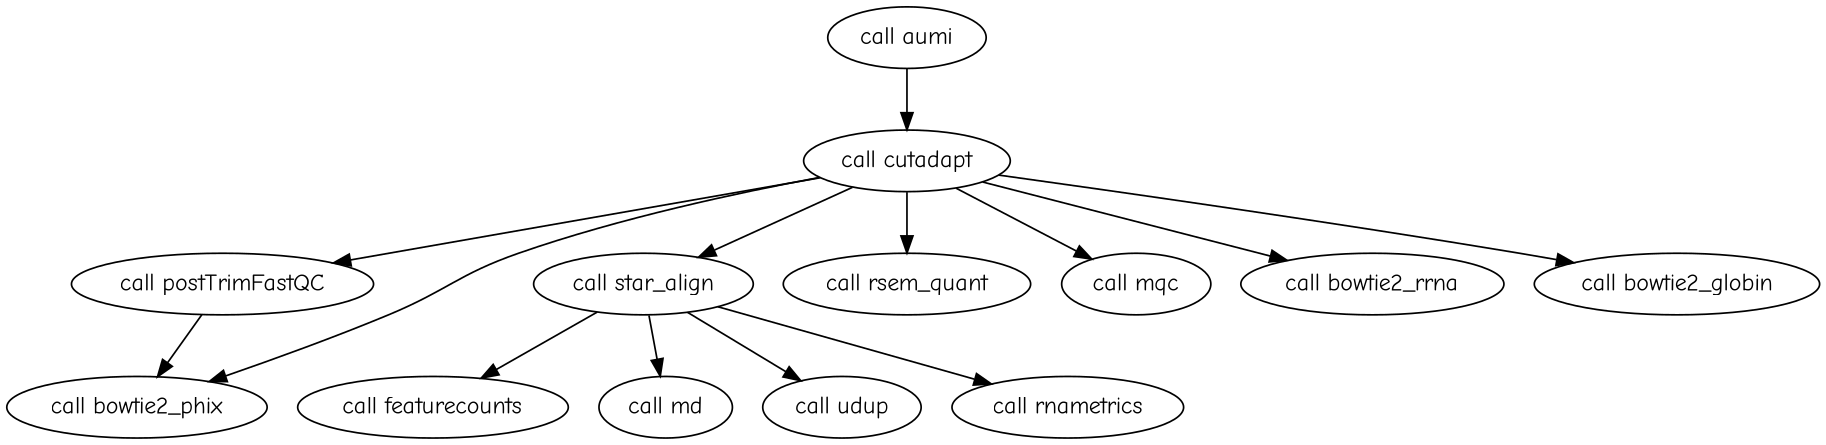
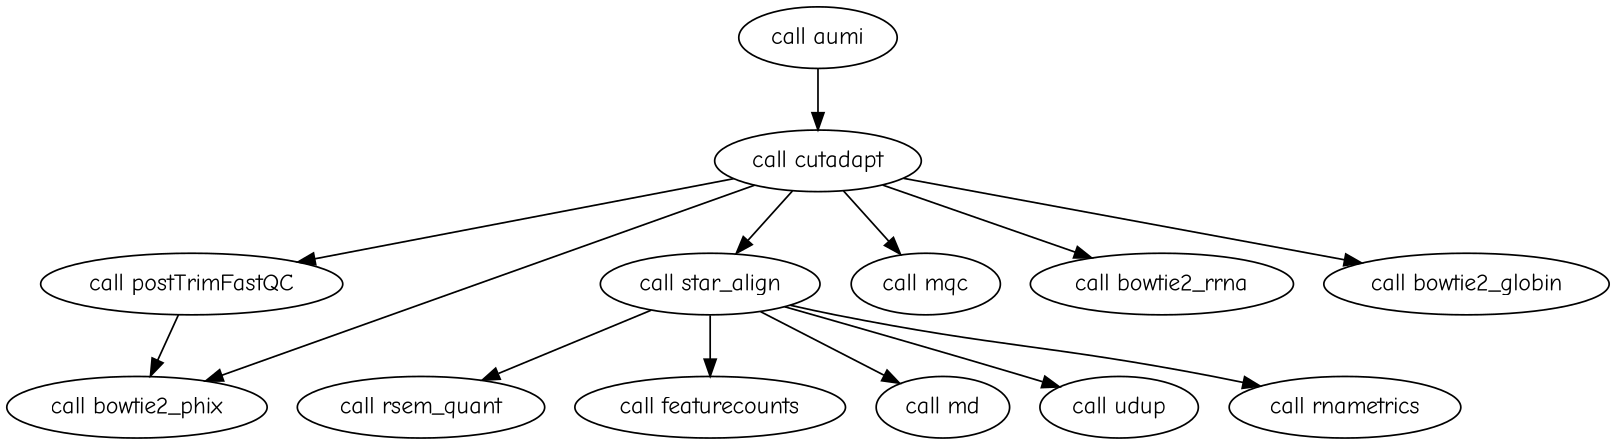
(907, 214) -> (575, 342)
